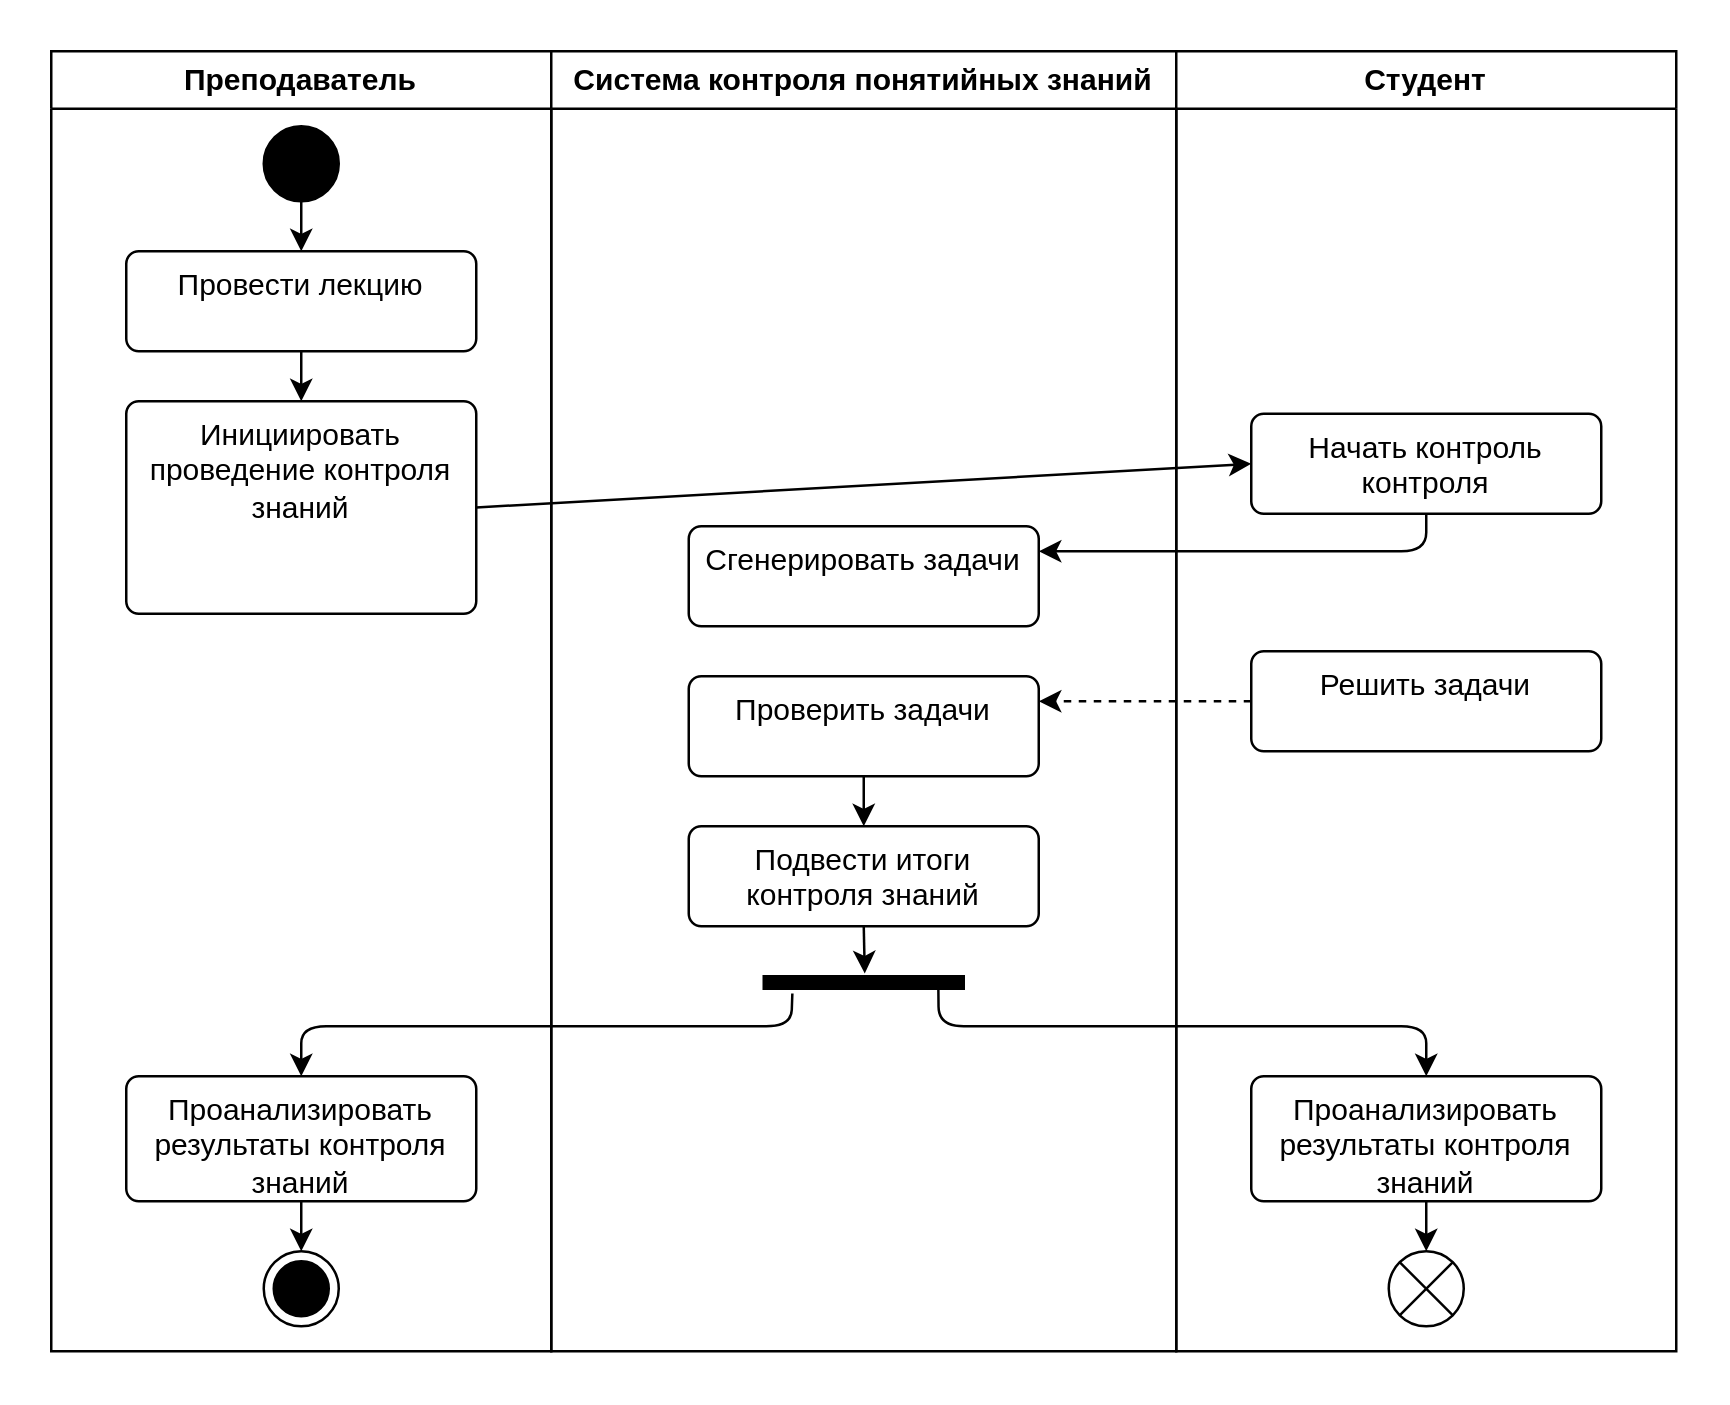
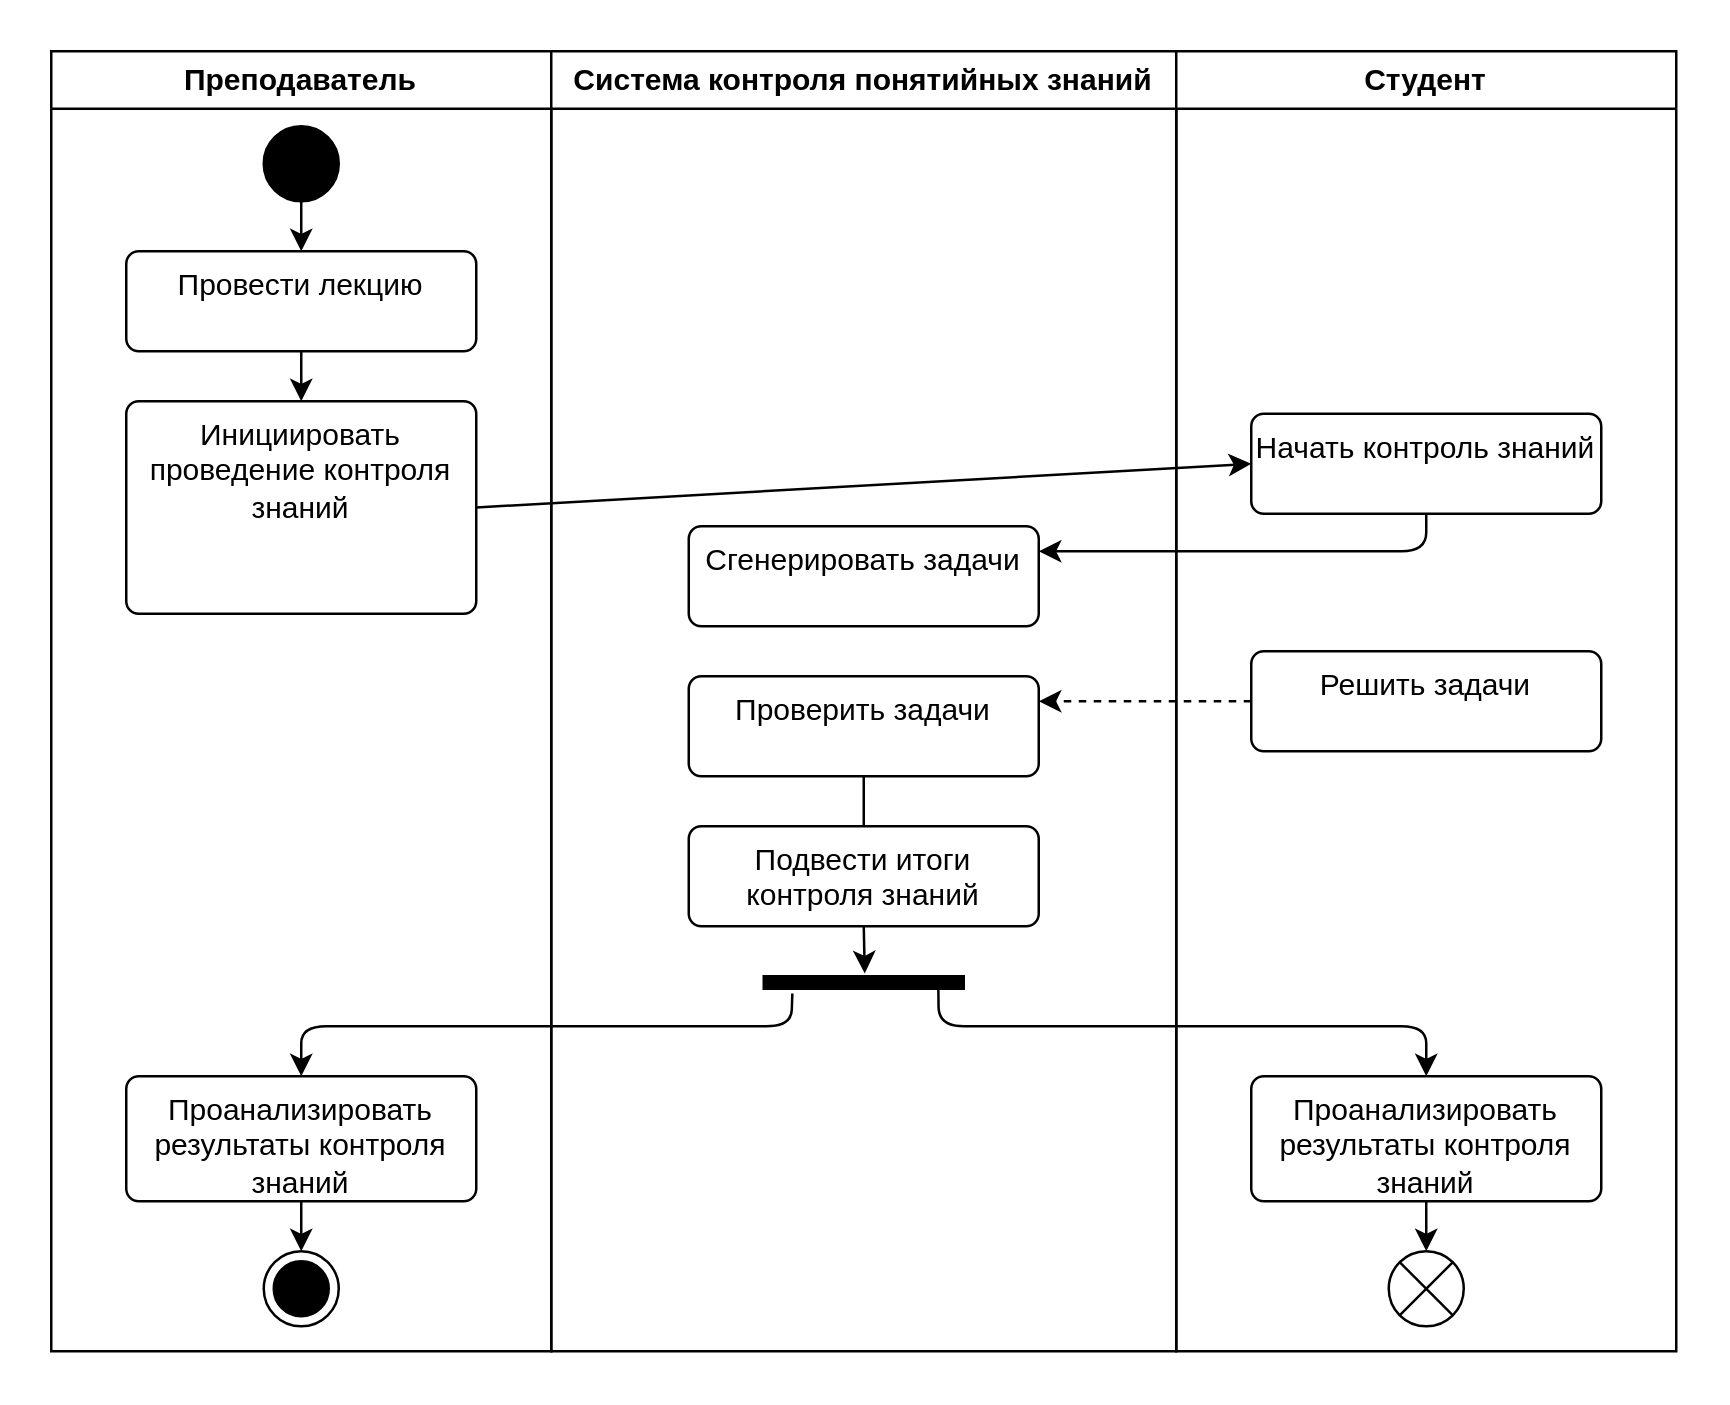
(1426, 467) -> (1426, 467)
(864, 808) -> (864, 815)
